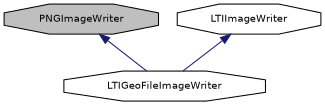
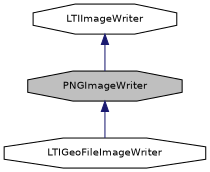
(203, 56) -> (105, 58)
